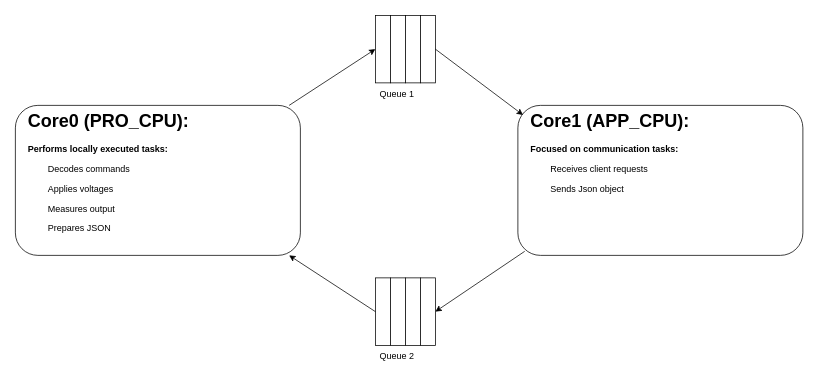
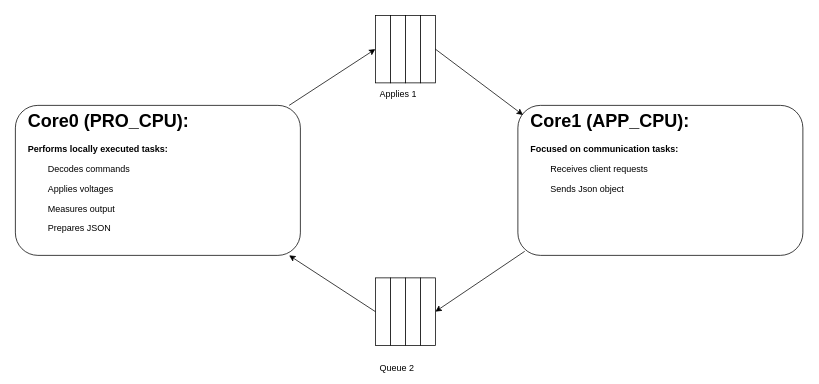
(396, 94) -> (399, 94)
(405, 357) -> (405, 368)
